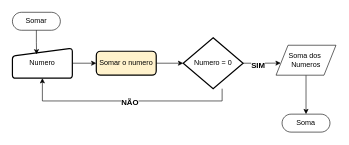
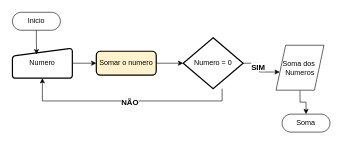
(36, 21) -> (36, 21)
(306, 60) -> (300, 68)
